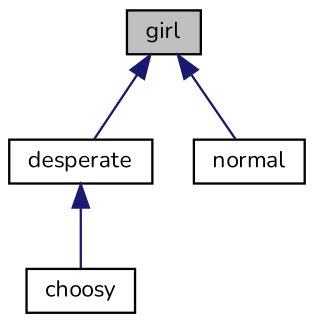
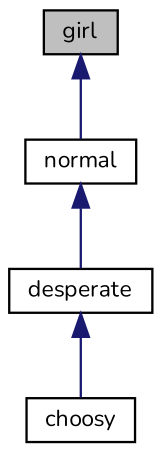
(116, 107) -> (81, 238)
